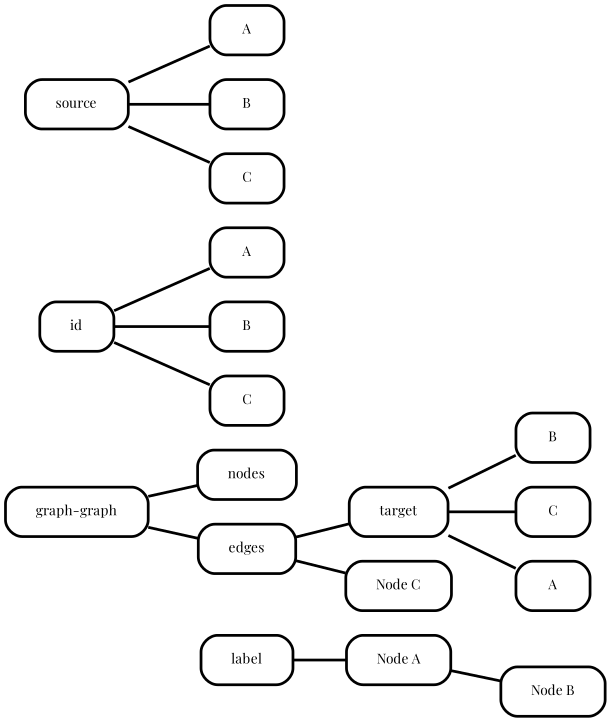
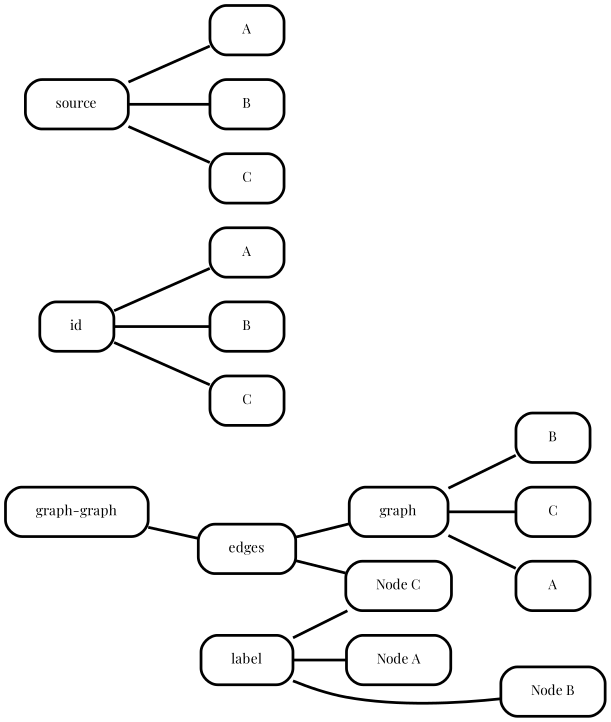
(247, 475) -> none
(399, 512) -> (399, 512)
none -> (320, 624)
(476, 676) -> (396, 702)
